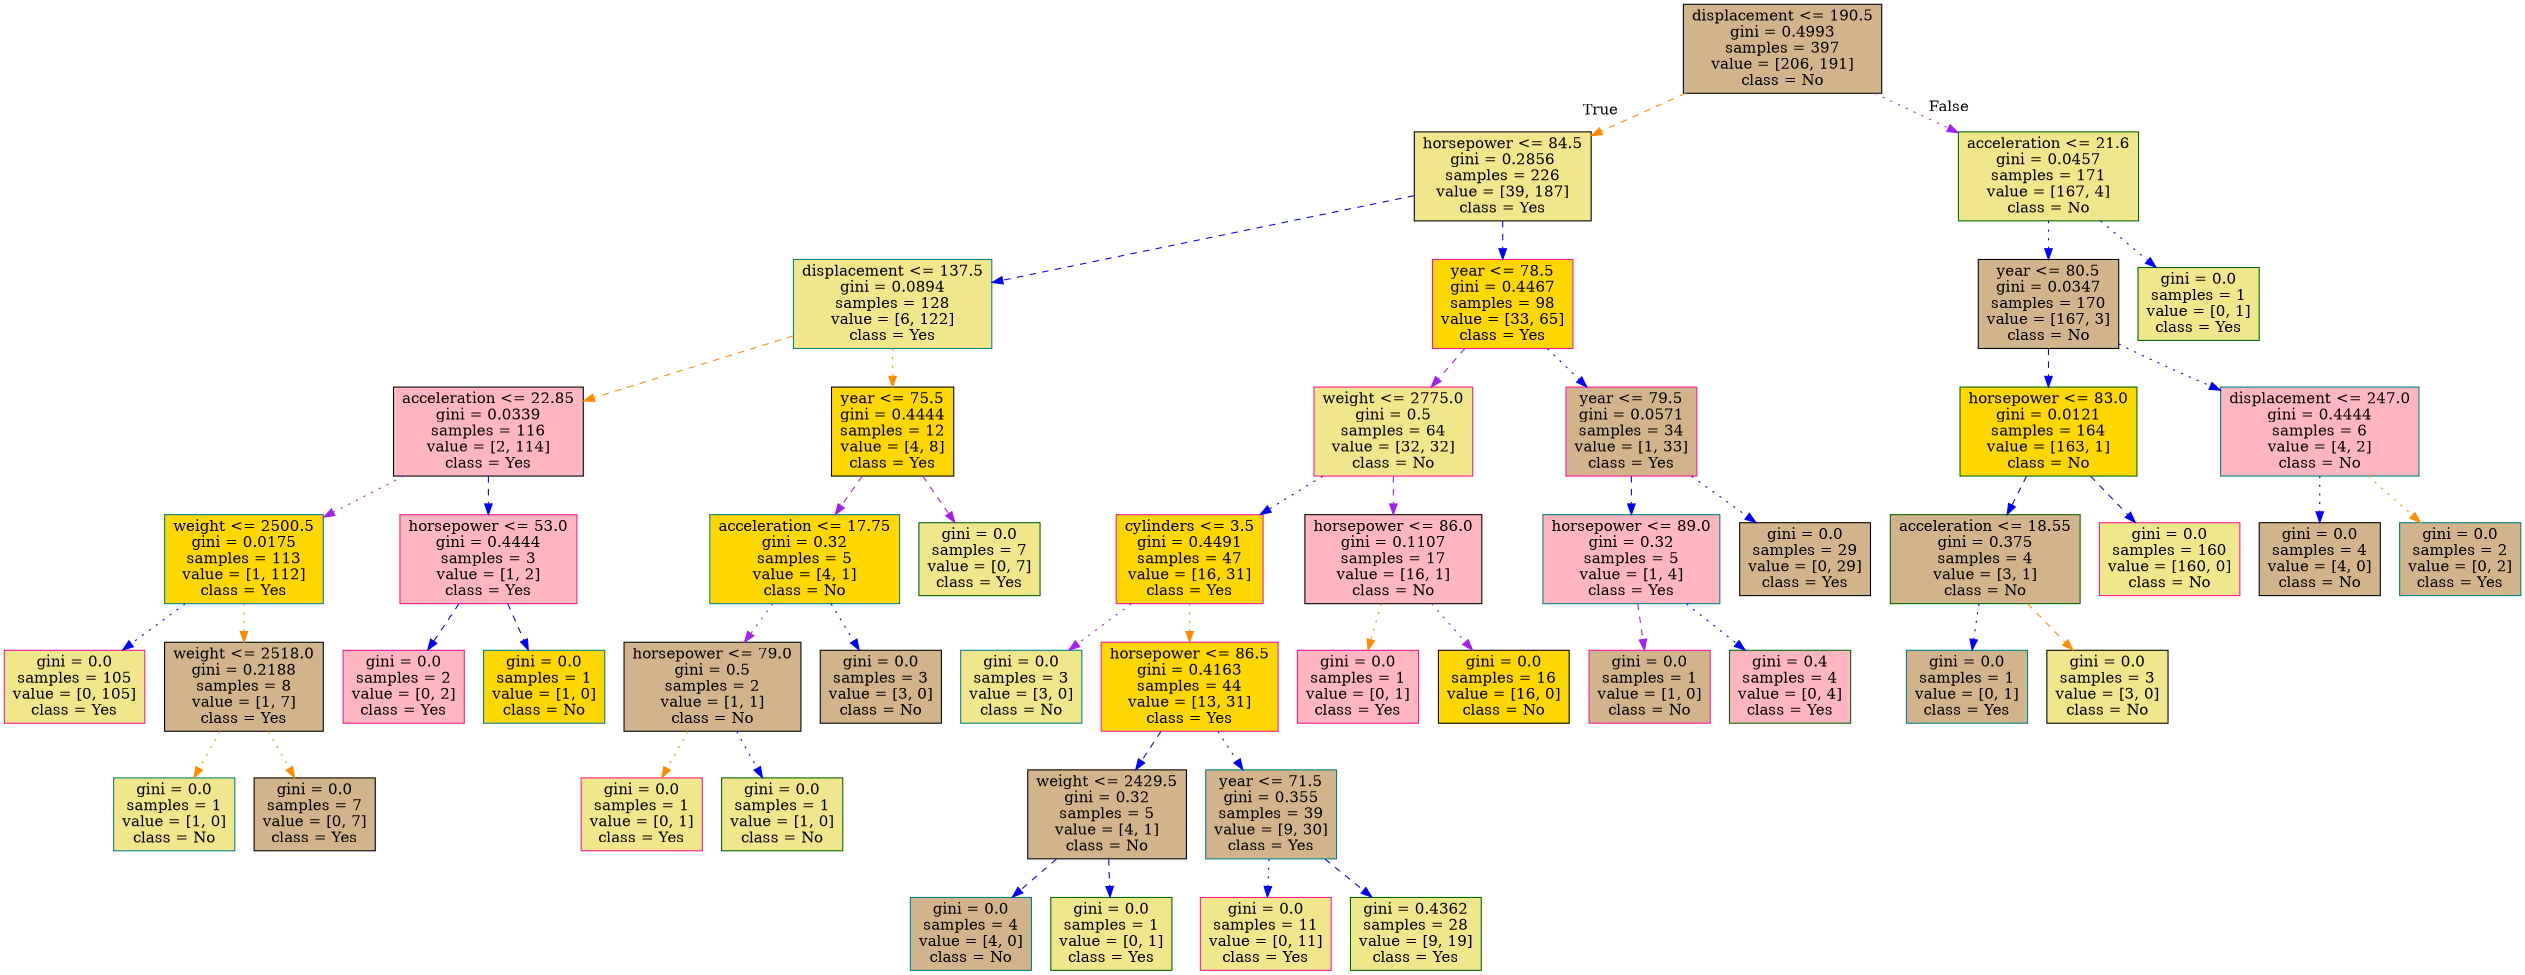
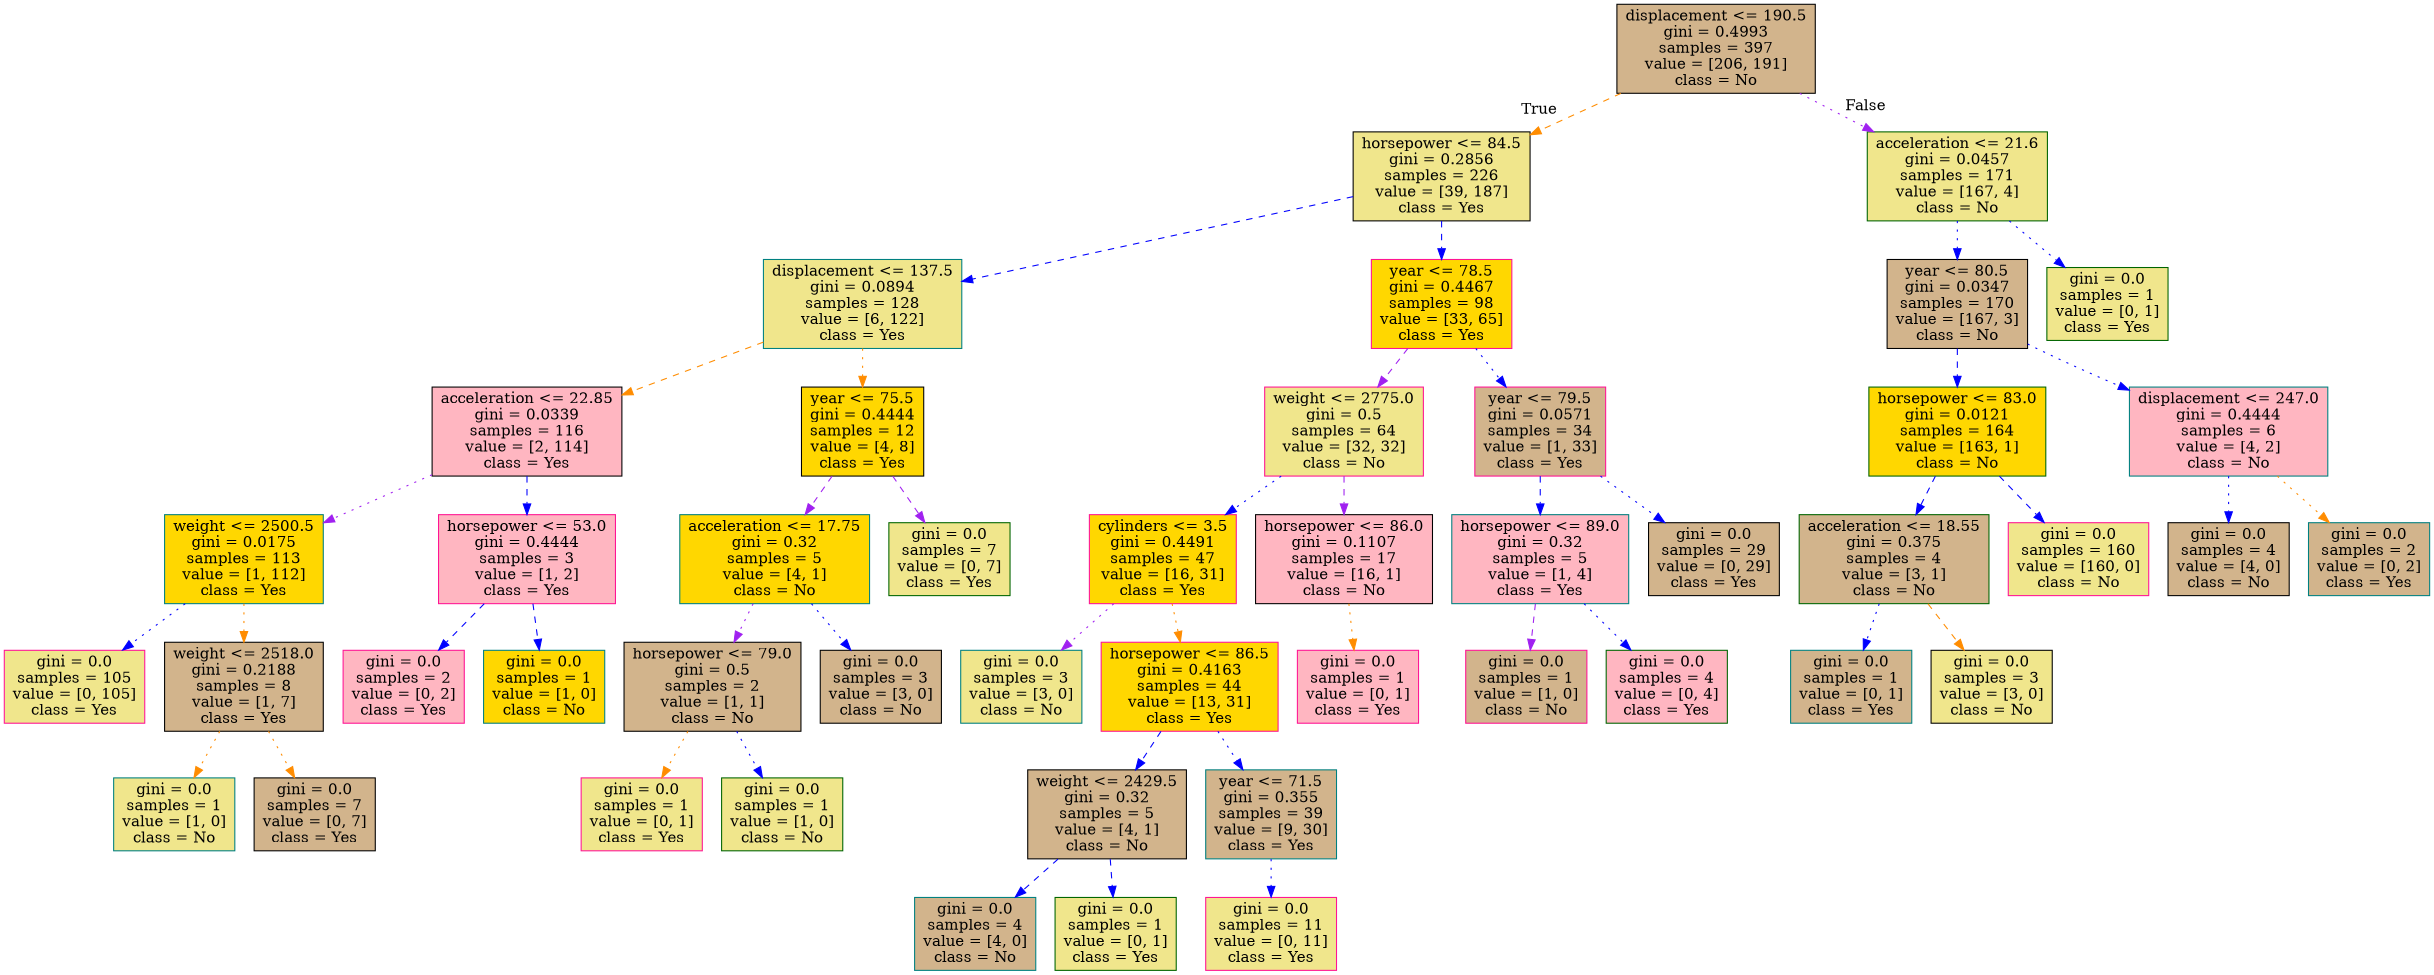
(1504, 687) -> none
(1790, 687) -> (1667, 687)
(1416, 934) -> none
